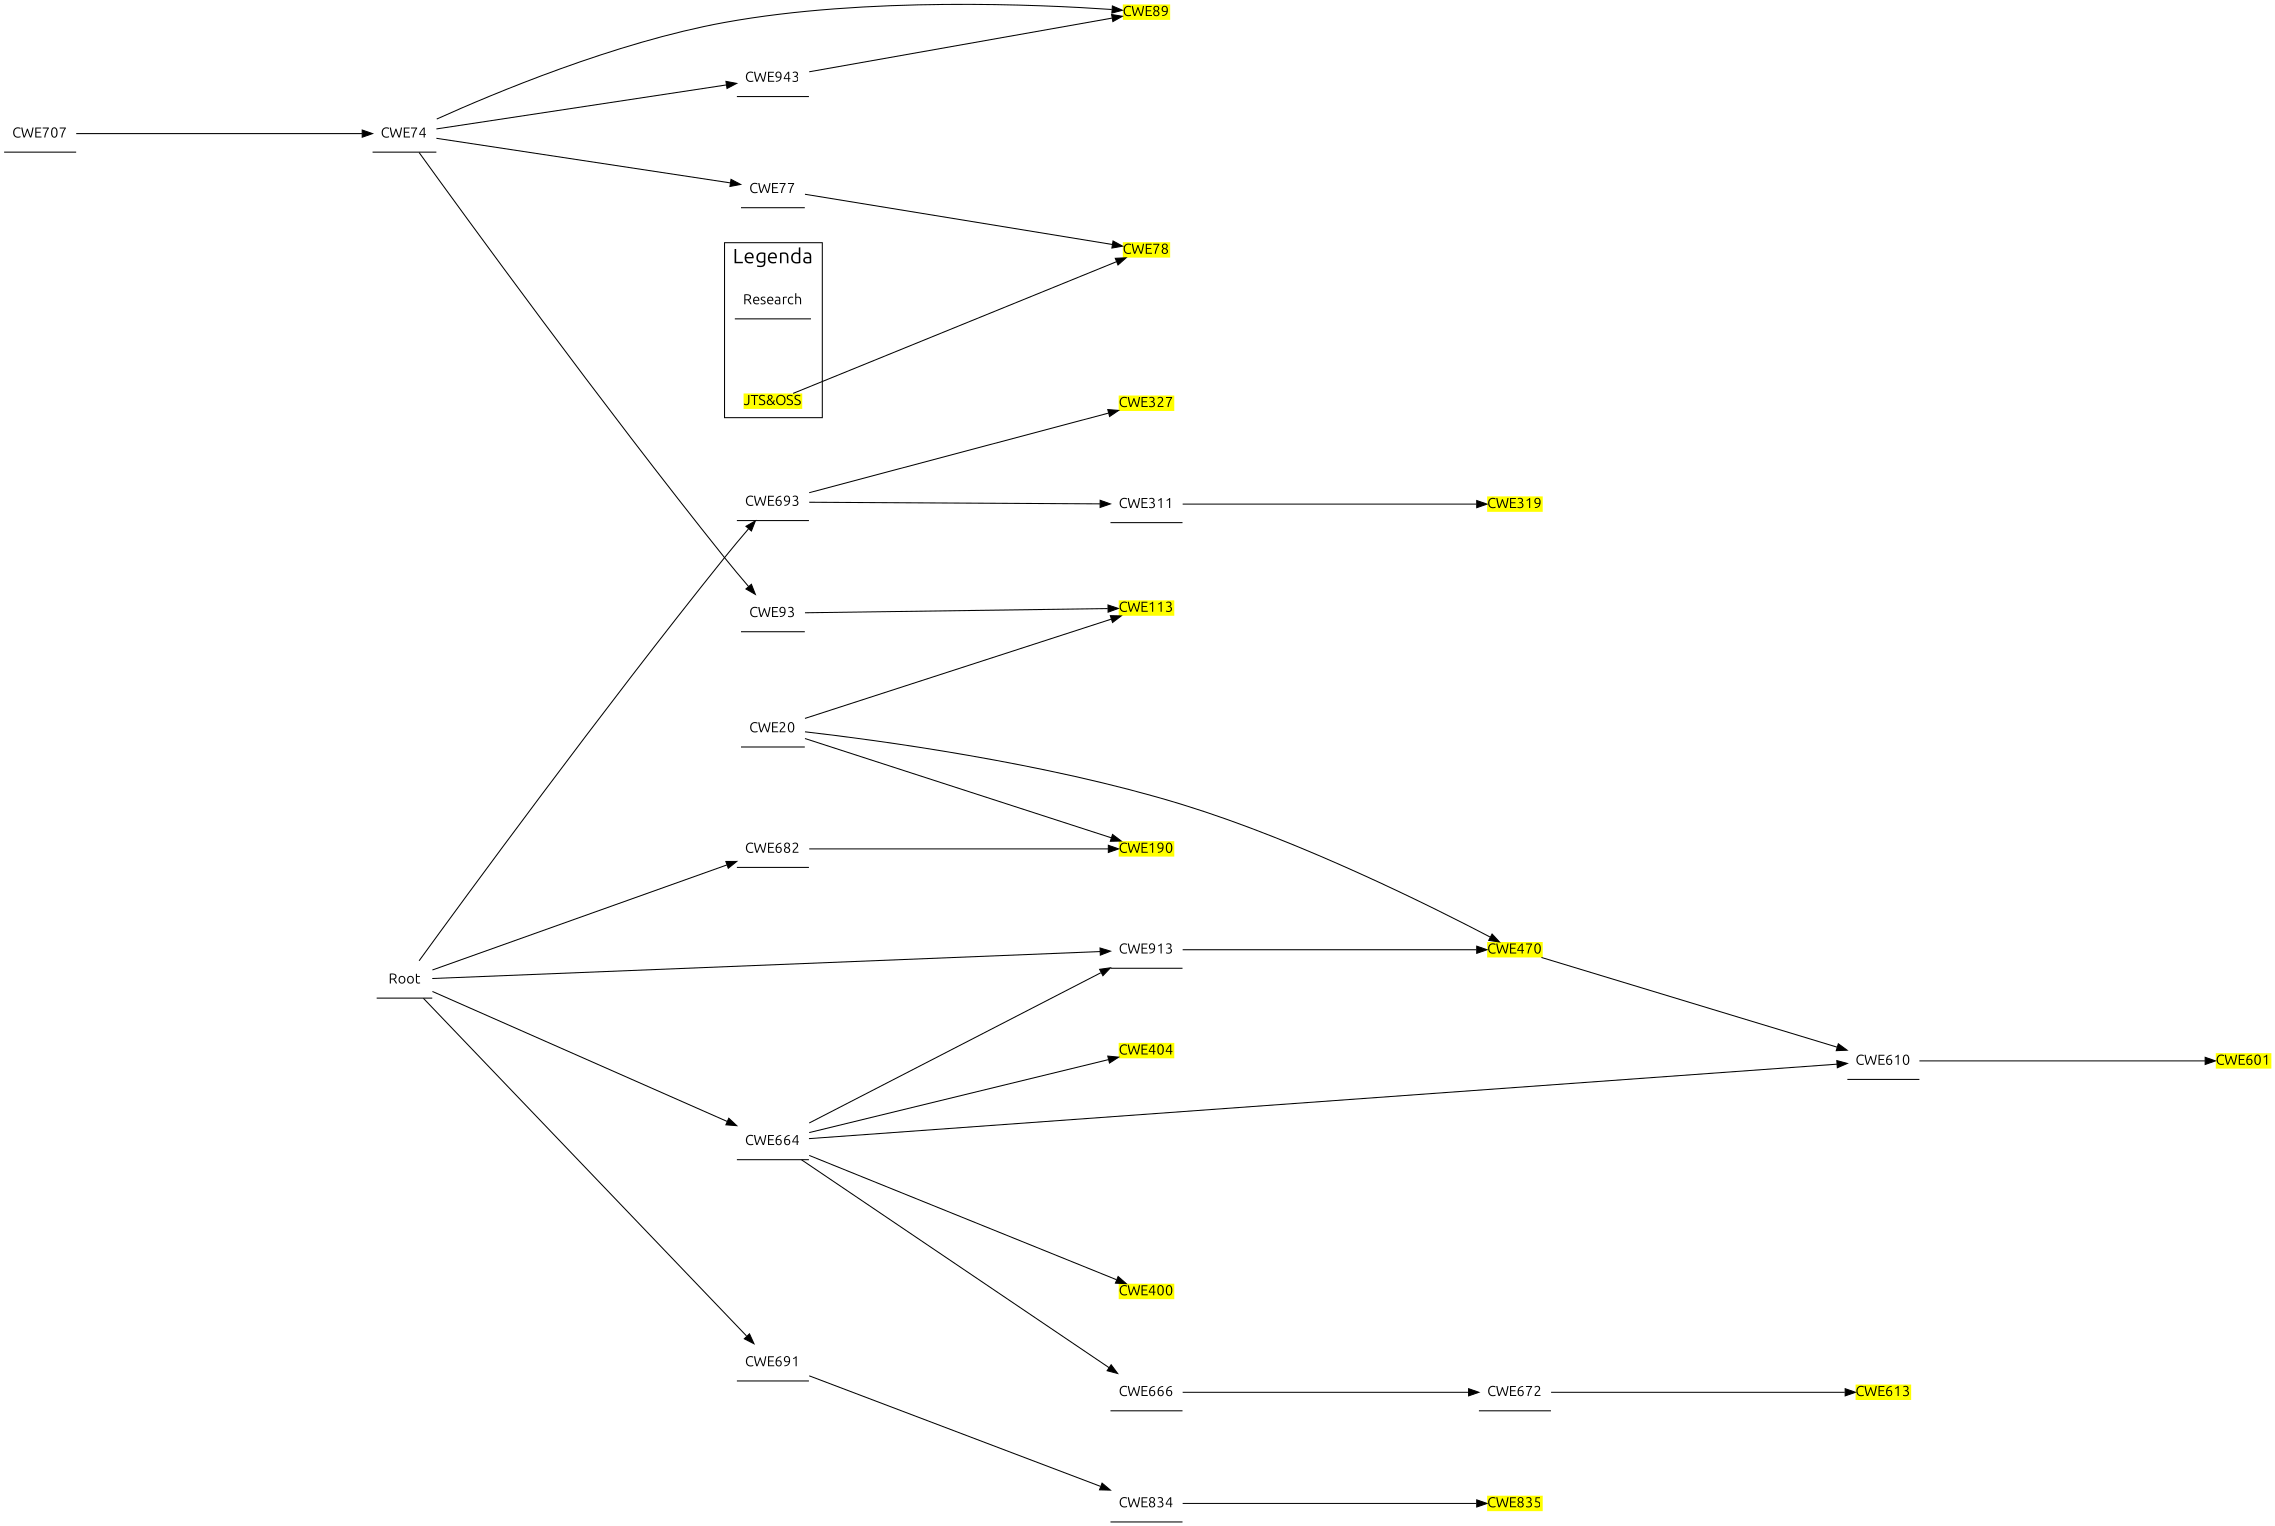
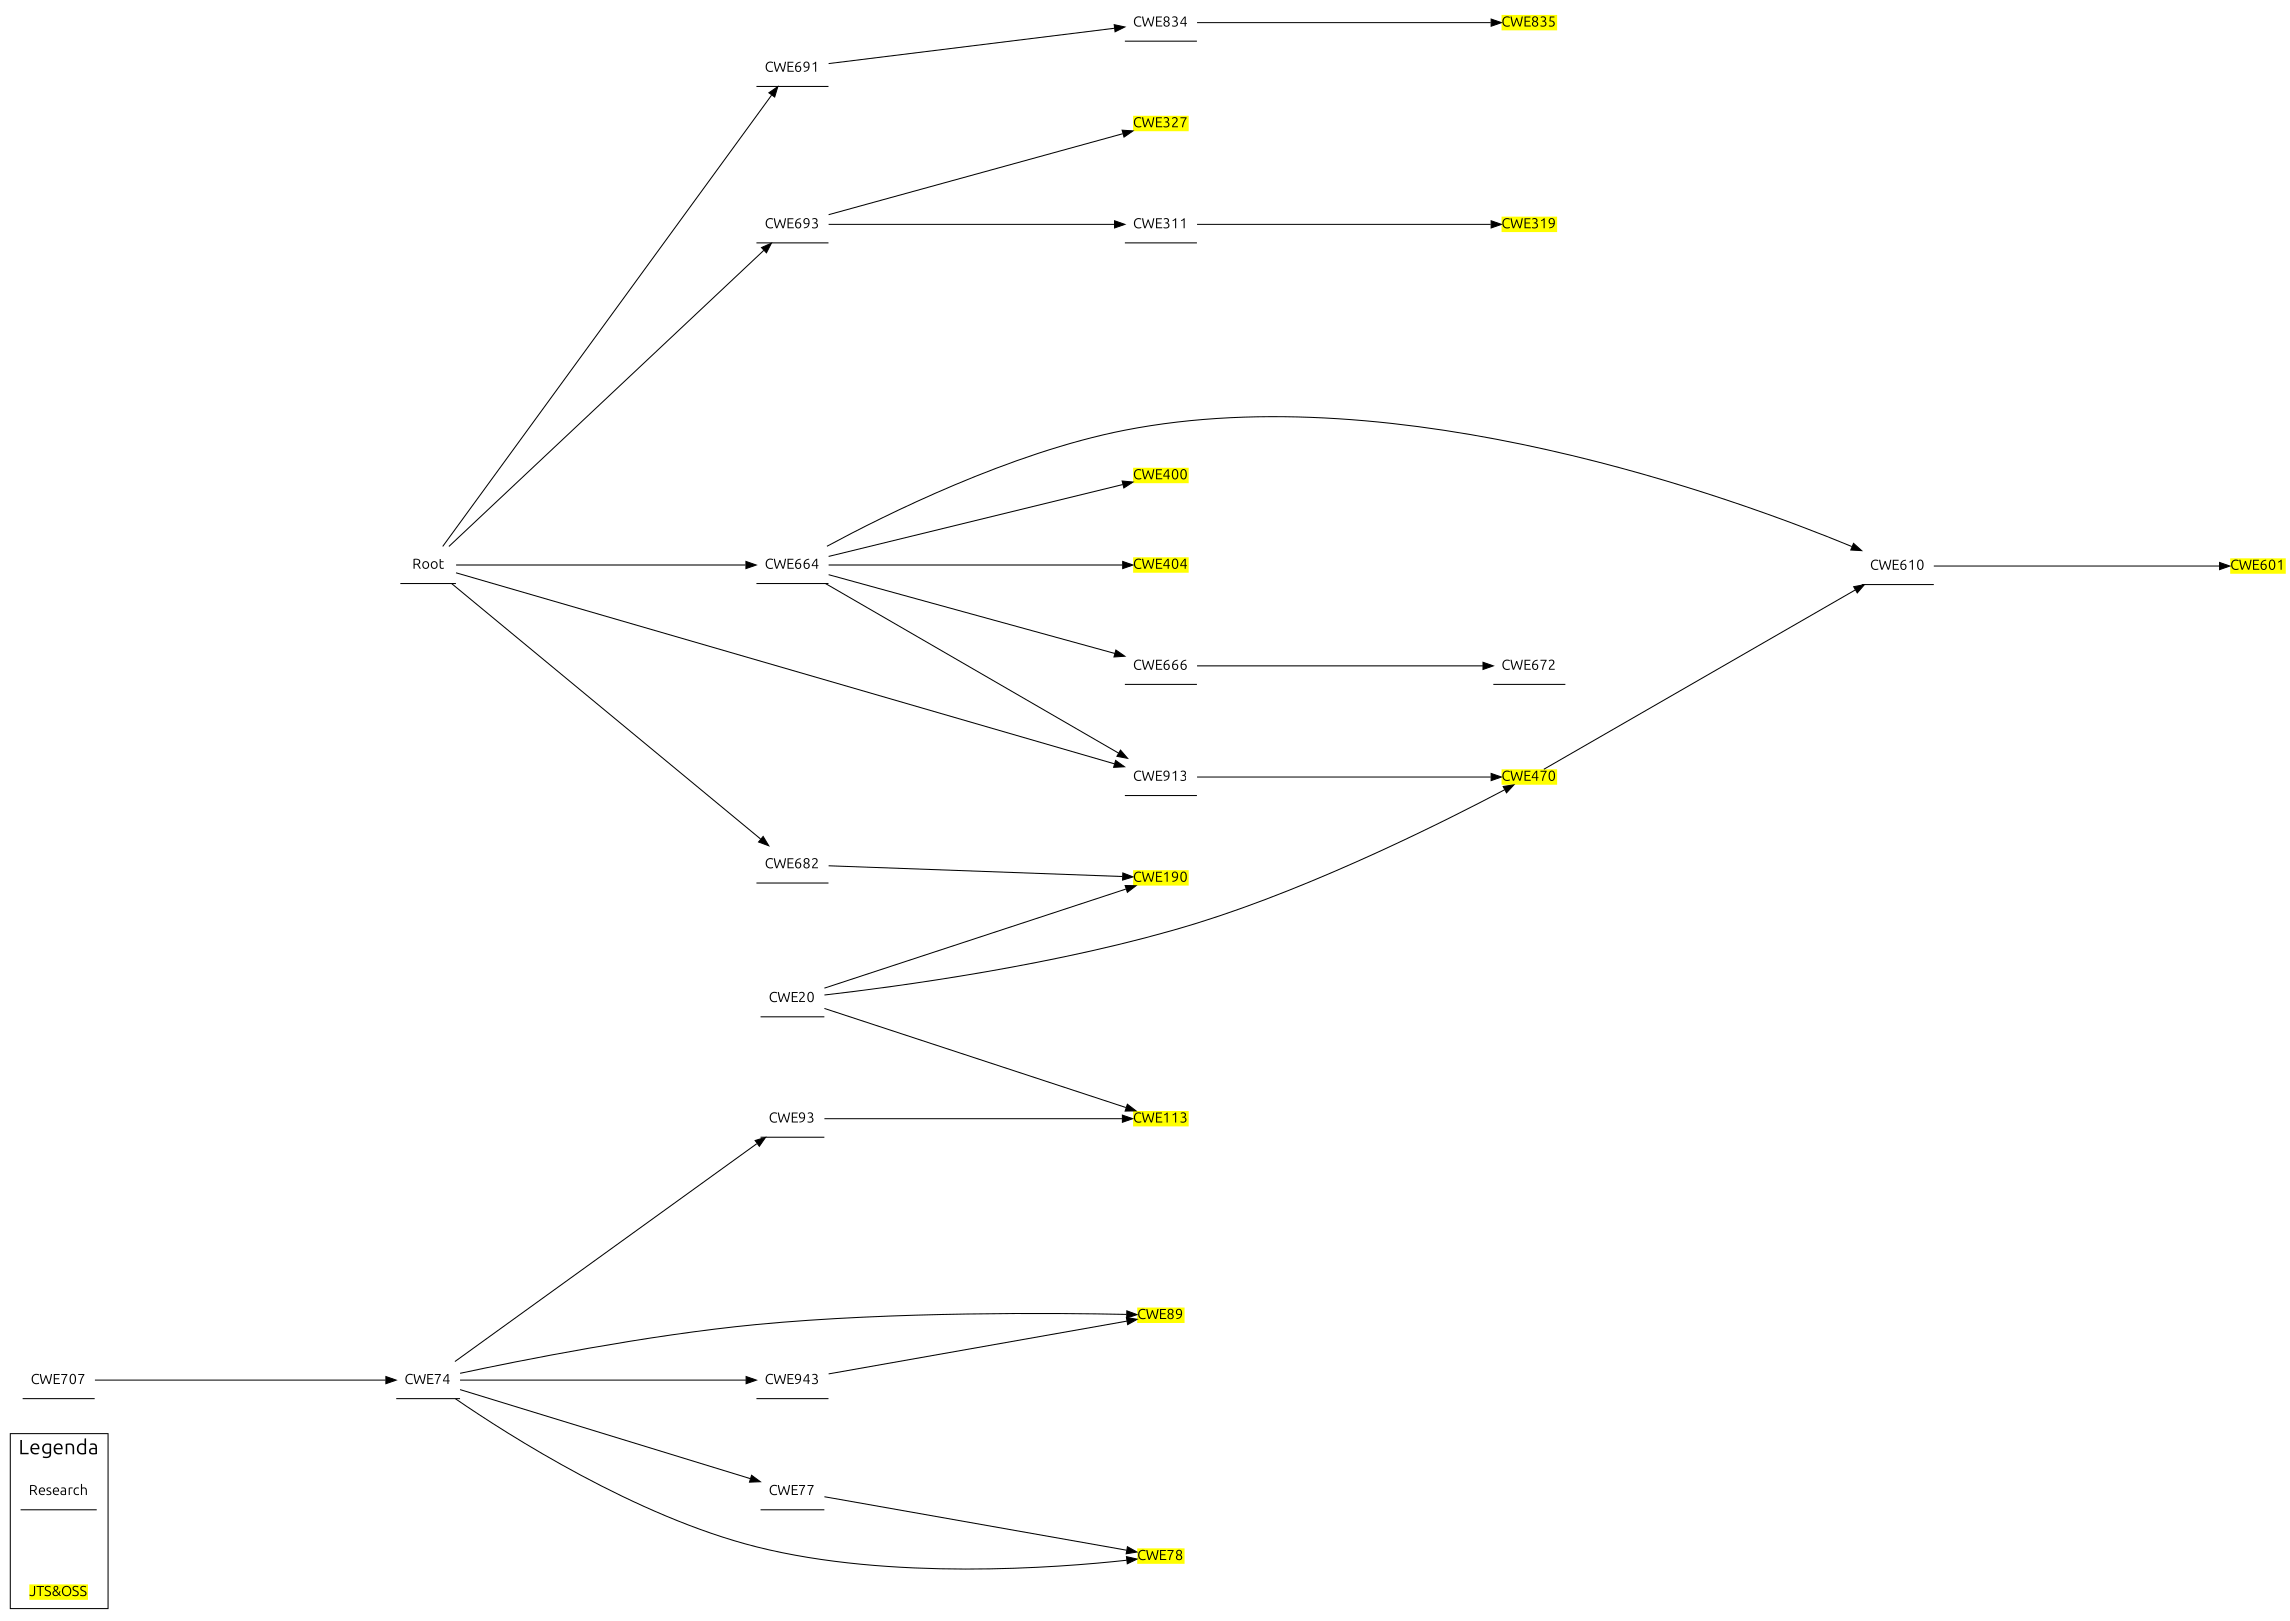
(955, 328) -> (774, 1550)
(1883, 1392) -> none
